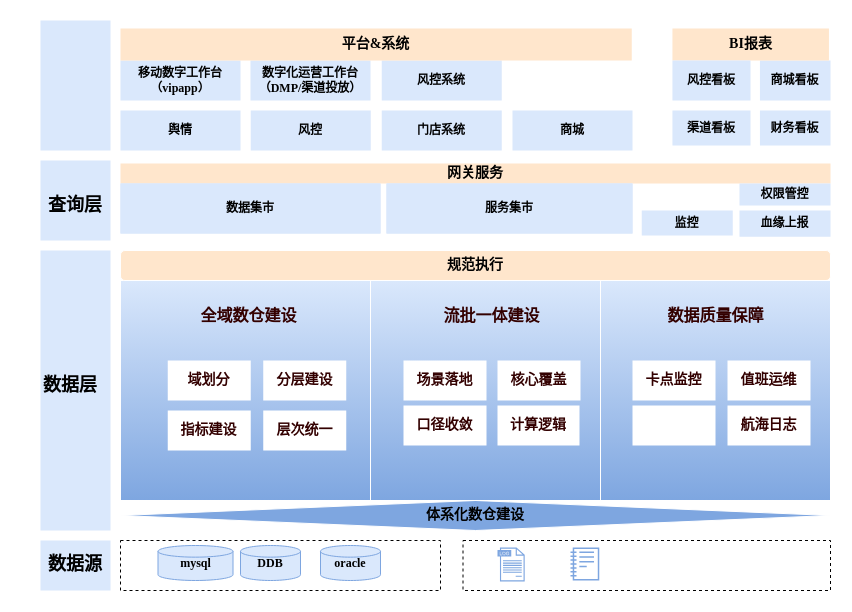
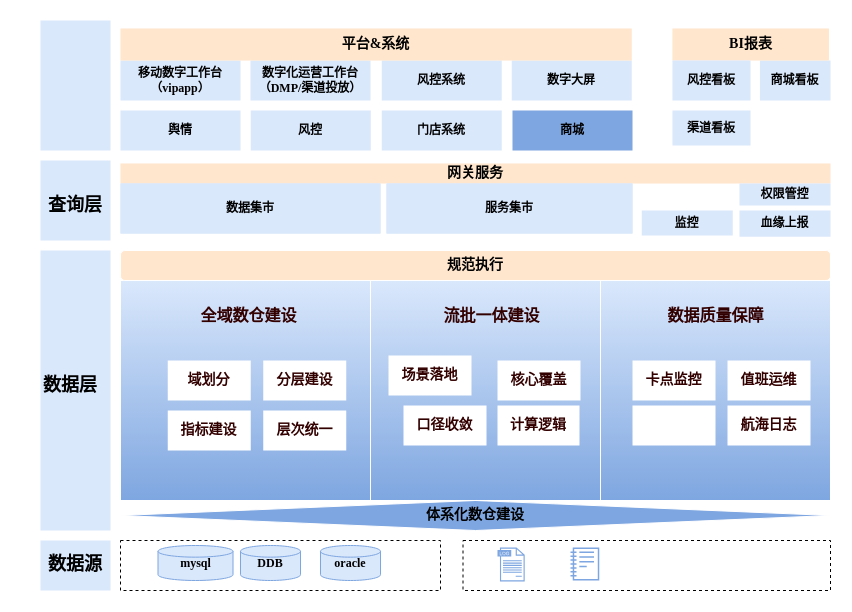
none -> (572, 81)
(795, 128) -> none
(573, 131) -> (573, 131)
(445, 381) -> (430, 376)
